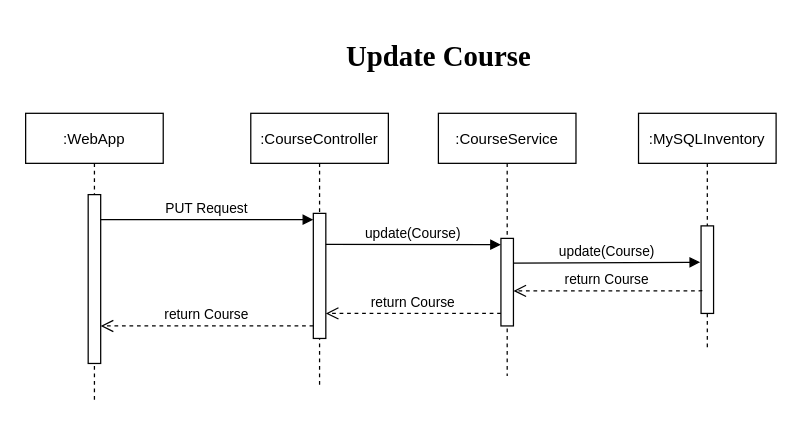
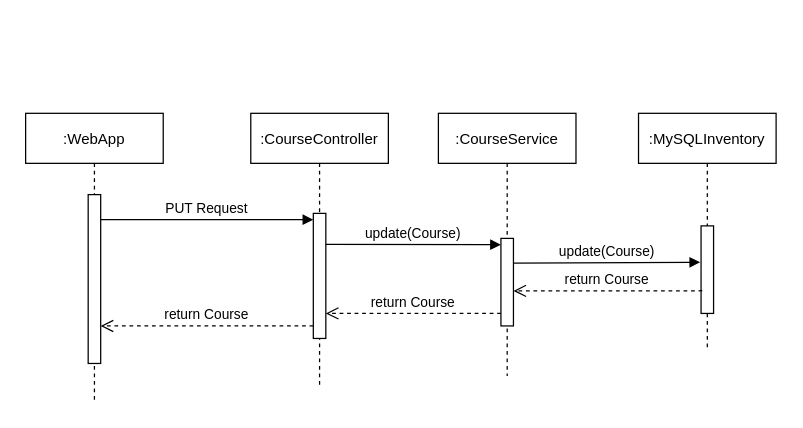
(438, 57) -> none
